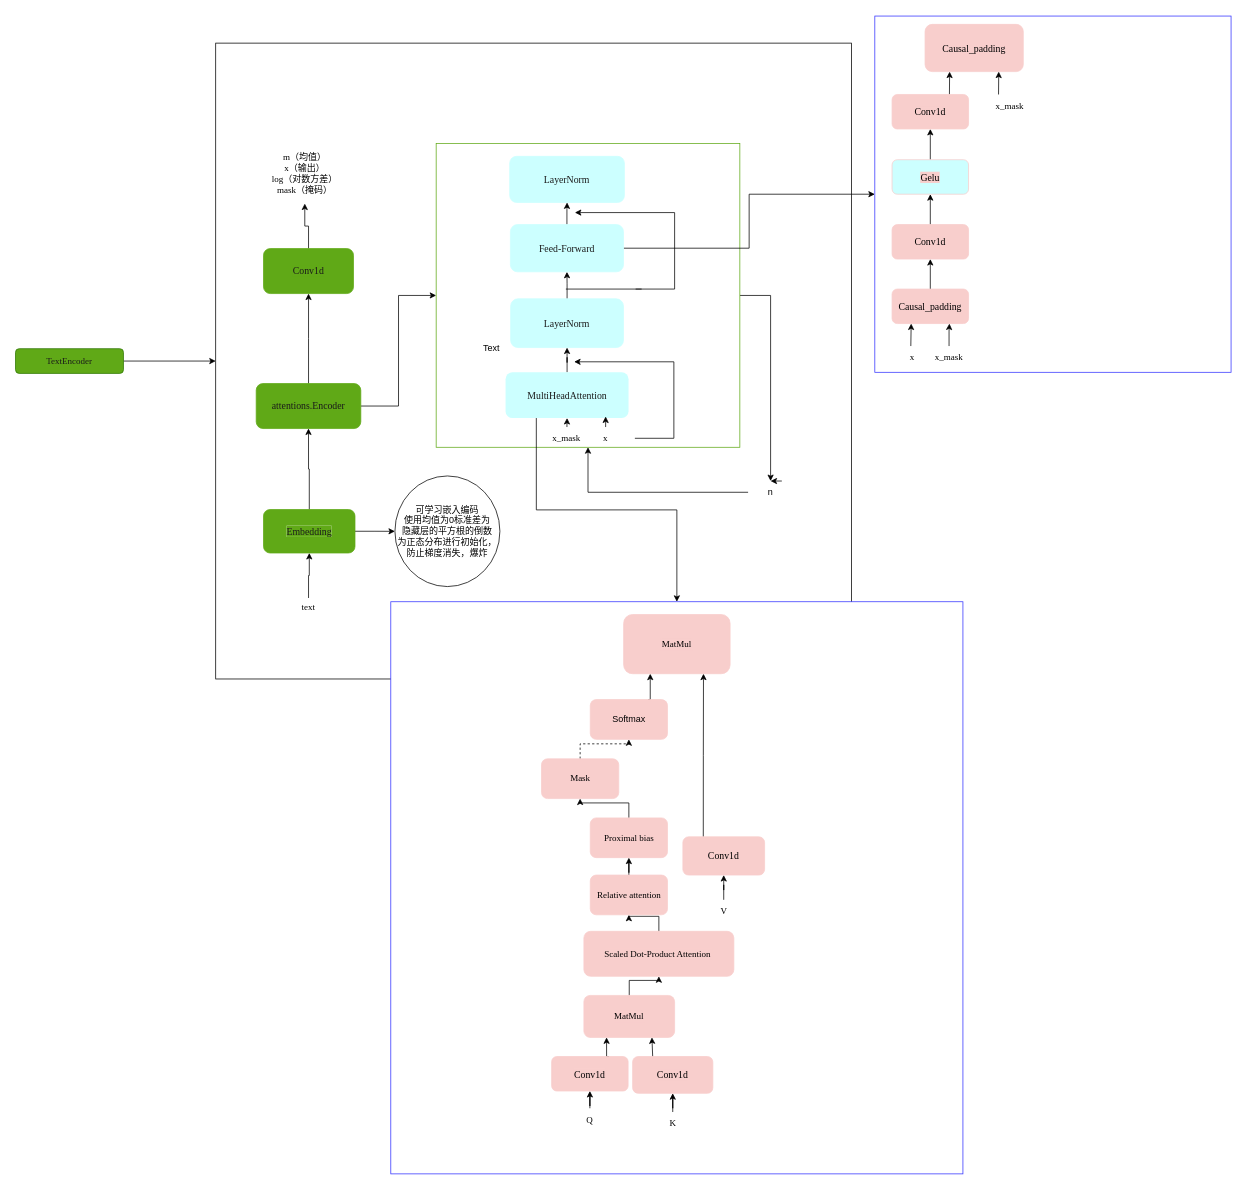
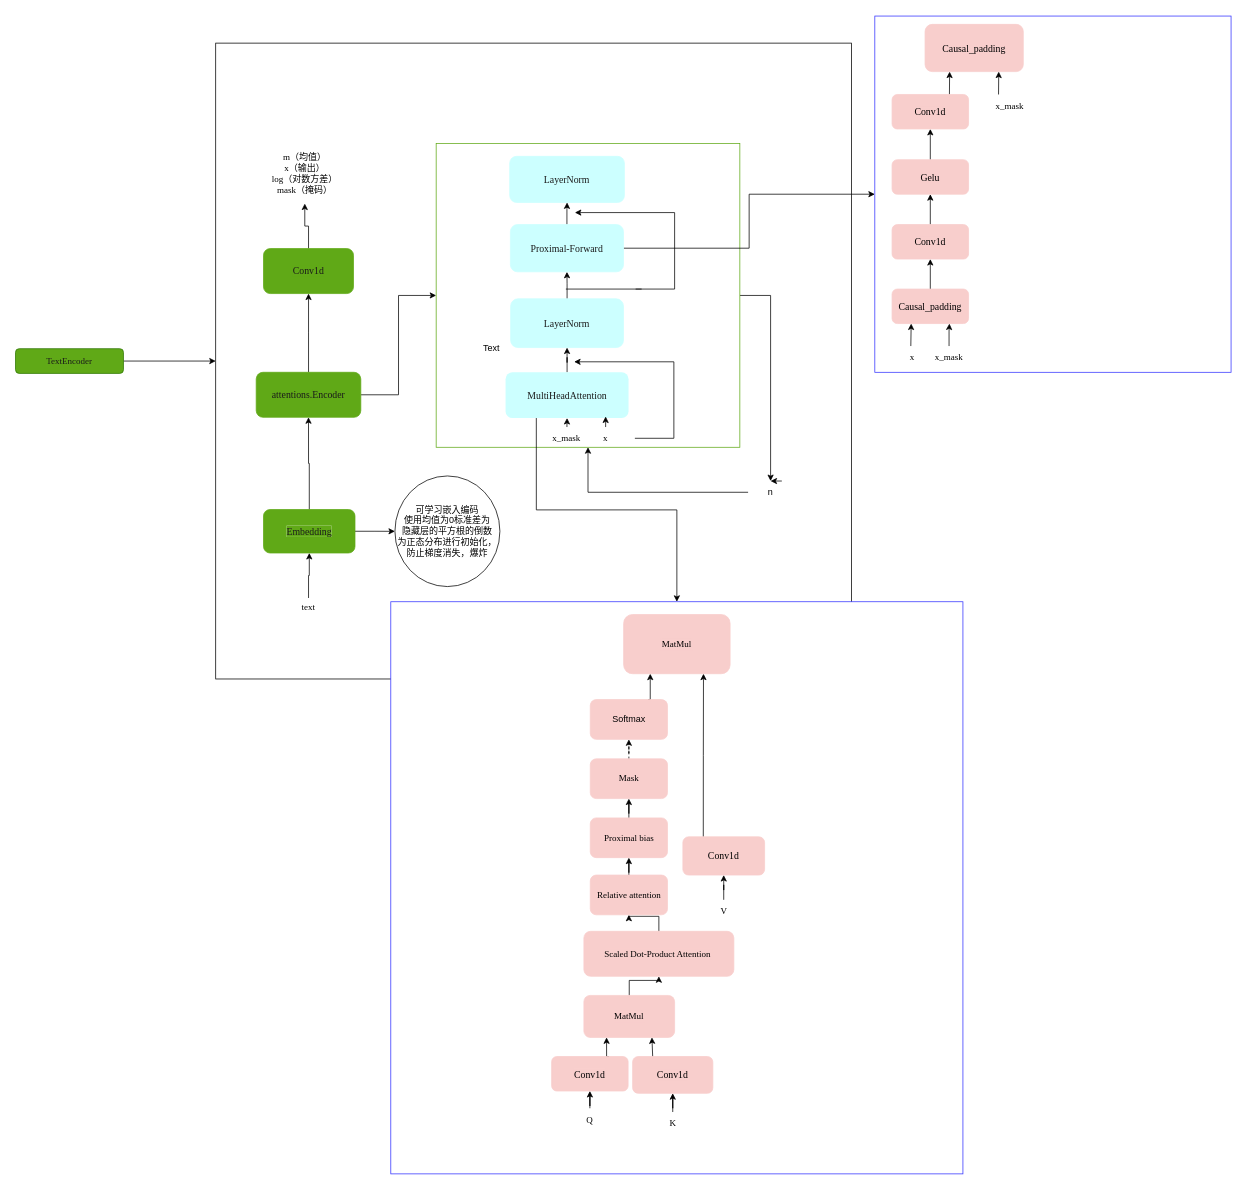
(930, 177) -> (930, 177)
(567, 249) -> (567, 249)
(308, 406) -> (308, 395)
(580, 779) -> (629, 779)
